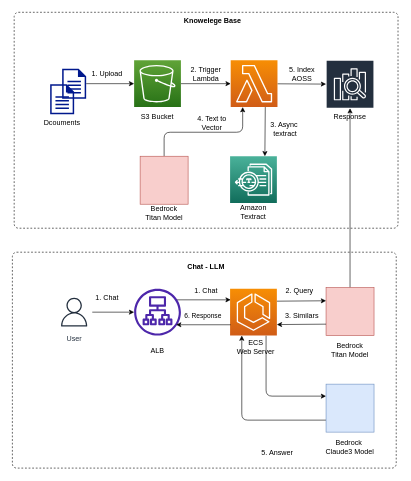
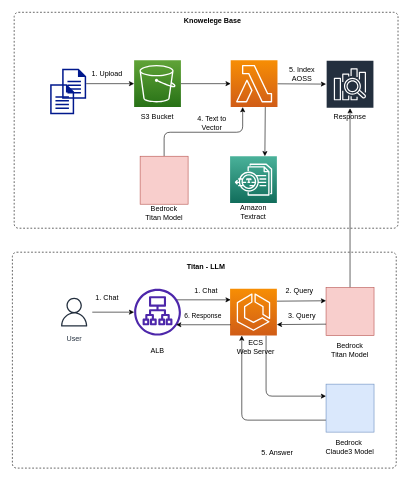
(206, 74) -> none
(62, 123) -> none
(285, 129) -> none
(206, 267) -> (206, 267)
(302, 316) -> (302, 316)
